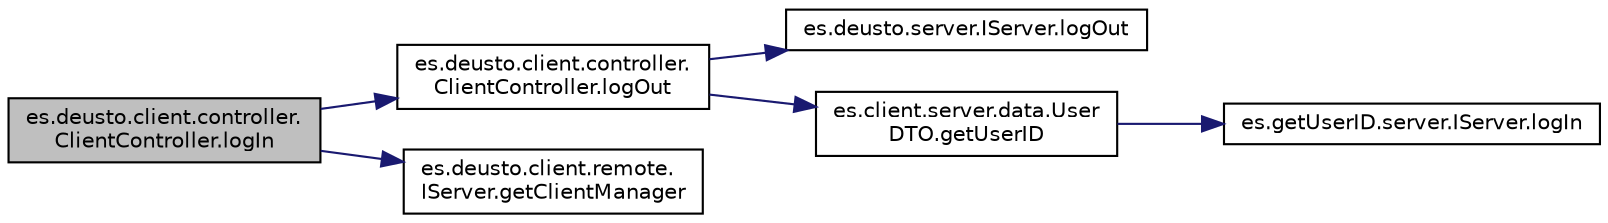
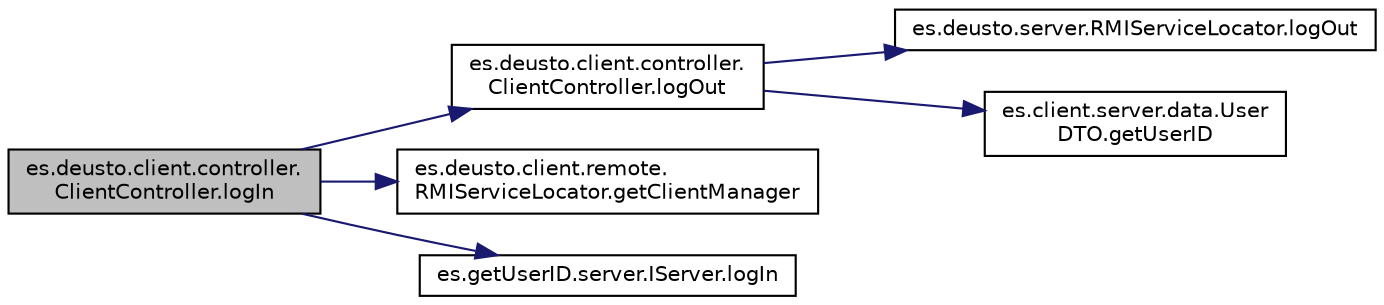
(967, 30) -> (1135, 30)
(1160, 124) -> (389, 233)
(553, 182) -> (608, 182)
